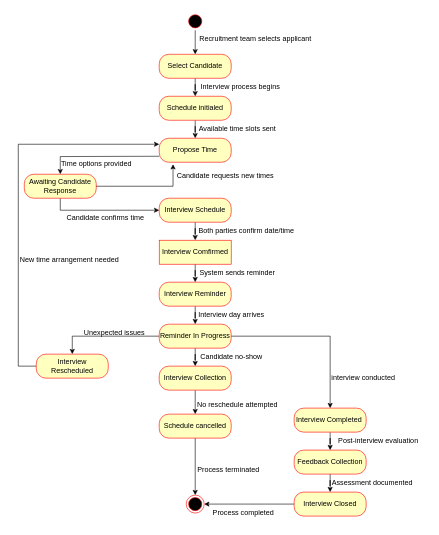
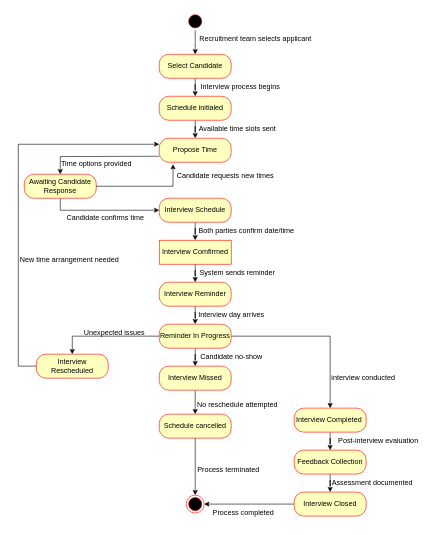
(195, 378) -> (195, 378)
